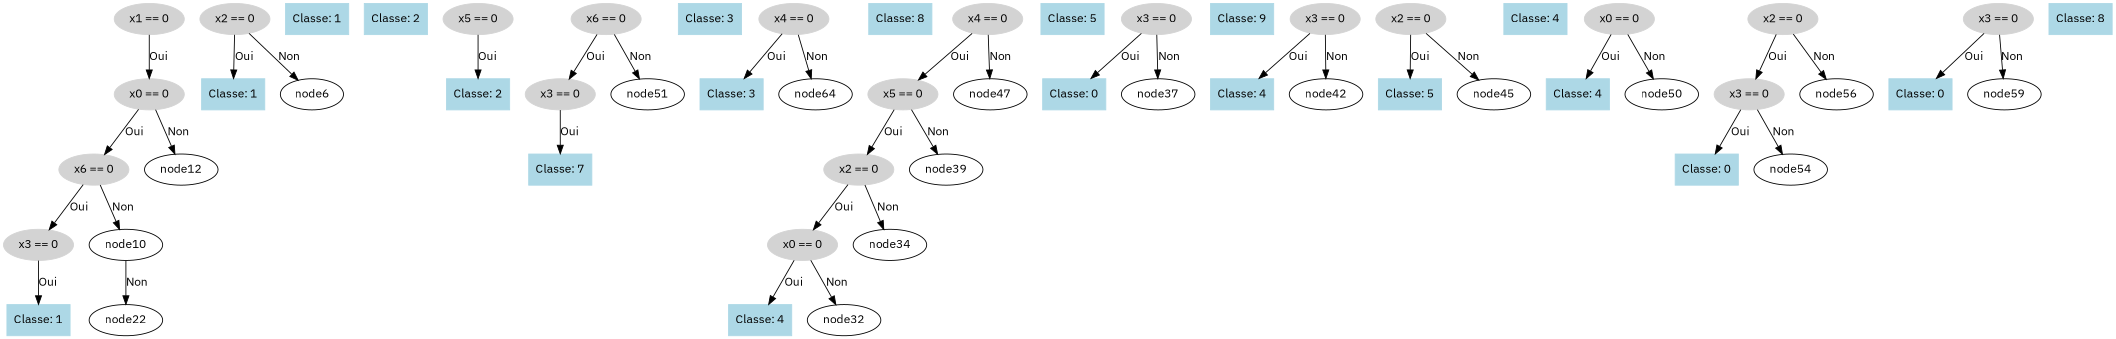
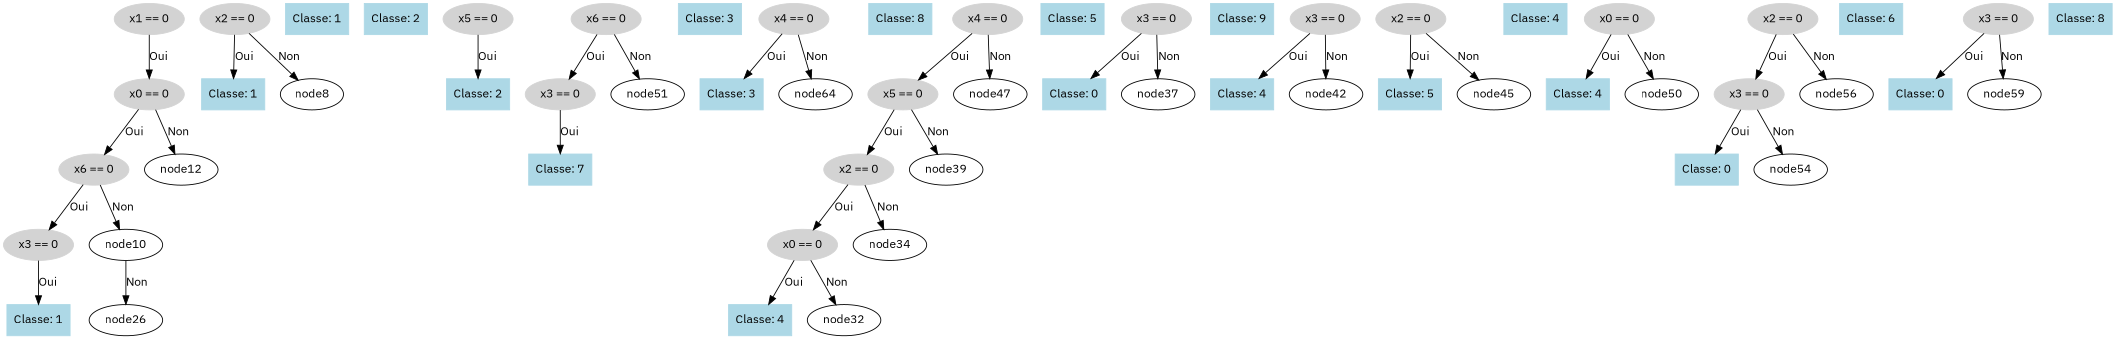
none -> (1871, 19)
(312, 94) -> (312, 94)
(126, 320) -> (126, 320)
